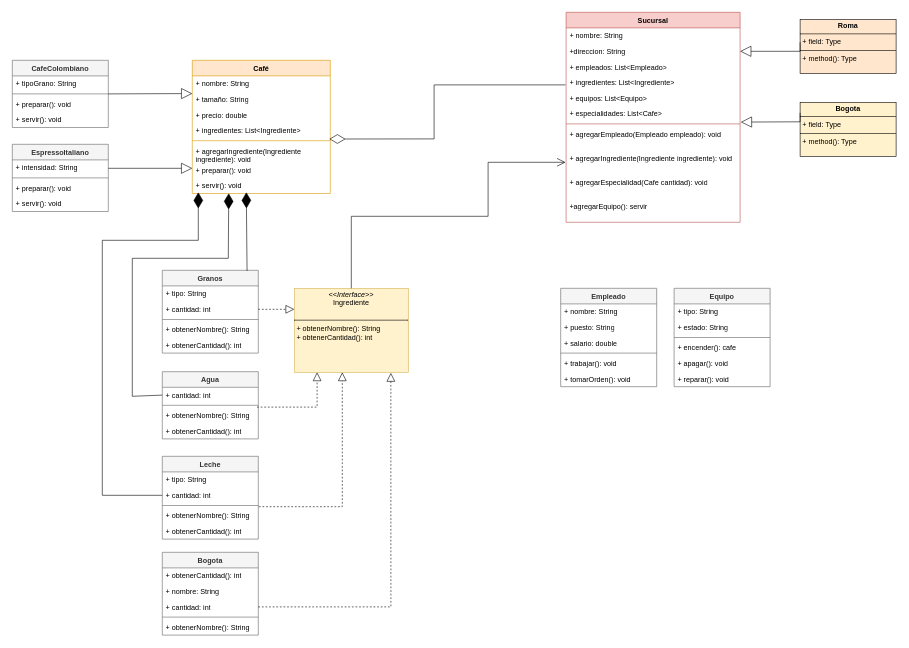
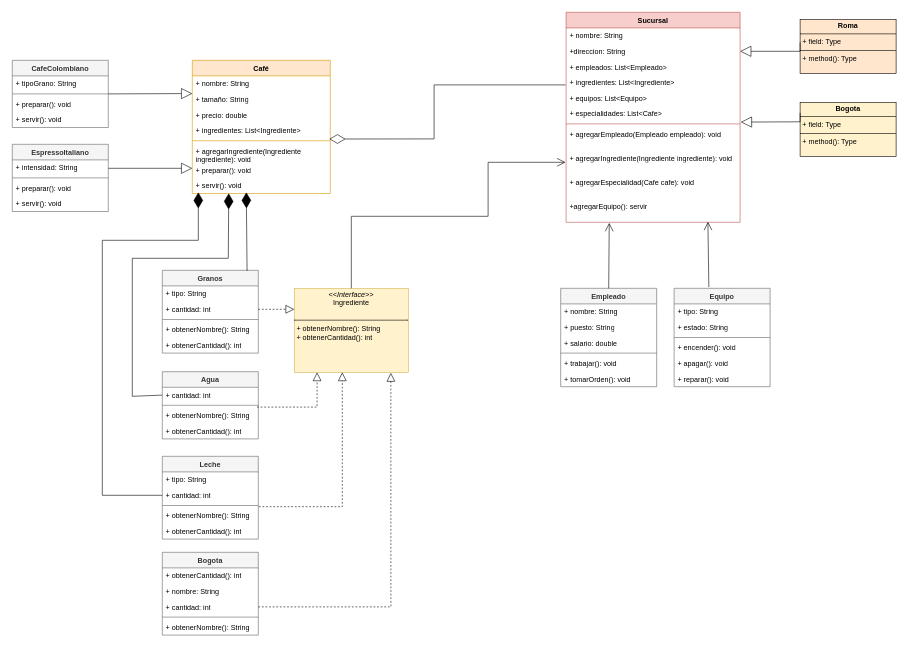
(647, 183) -> (640, 183)
none -> (708, 256)
none -> (609, 275)
(712, 348) -> (711, 348)
